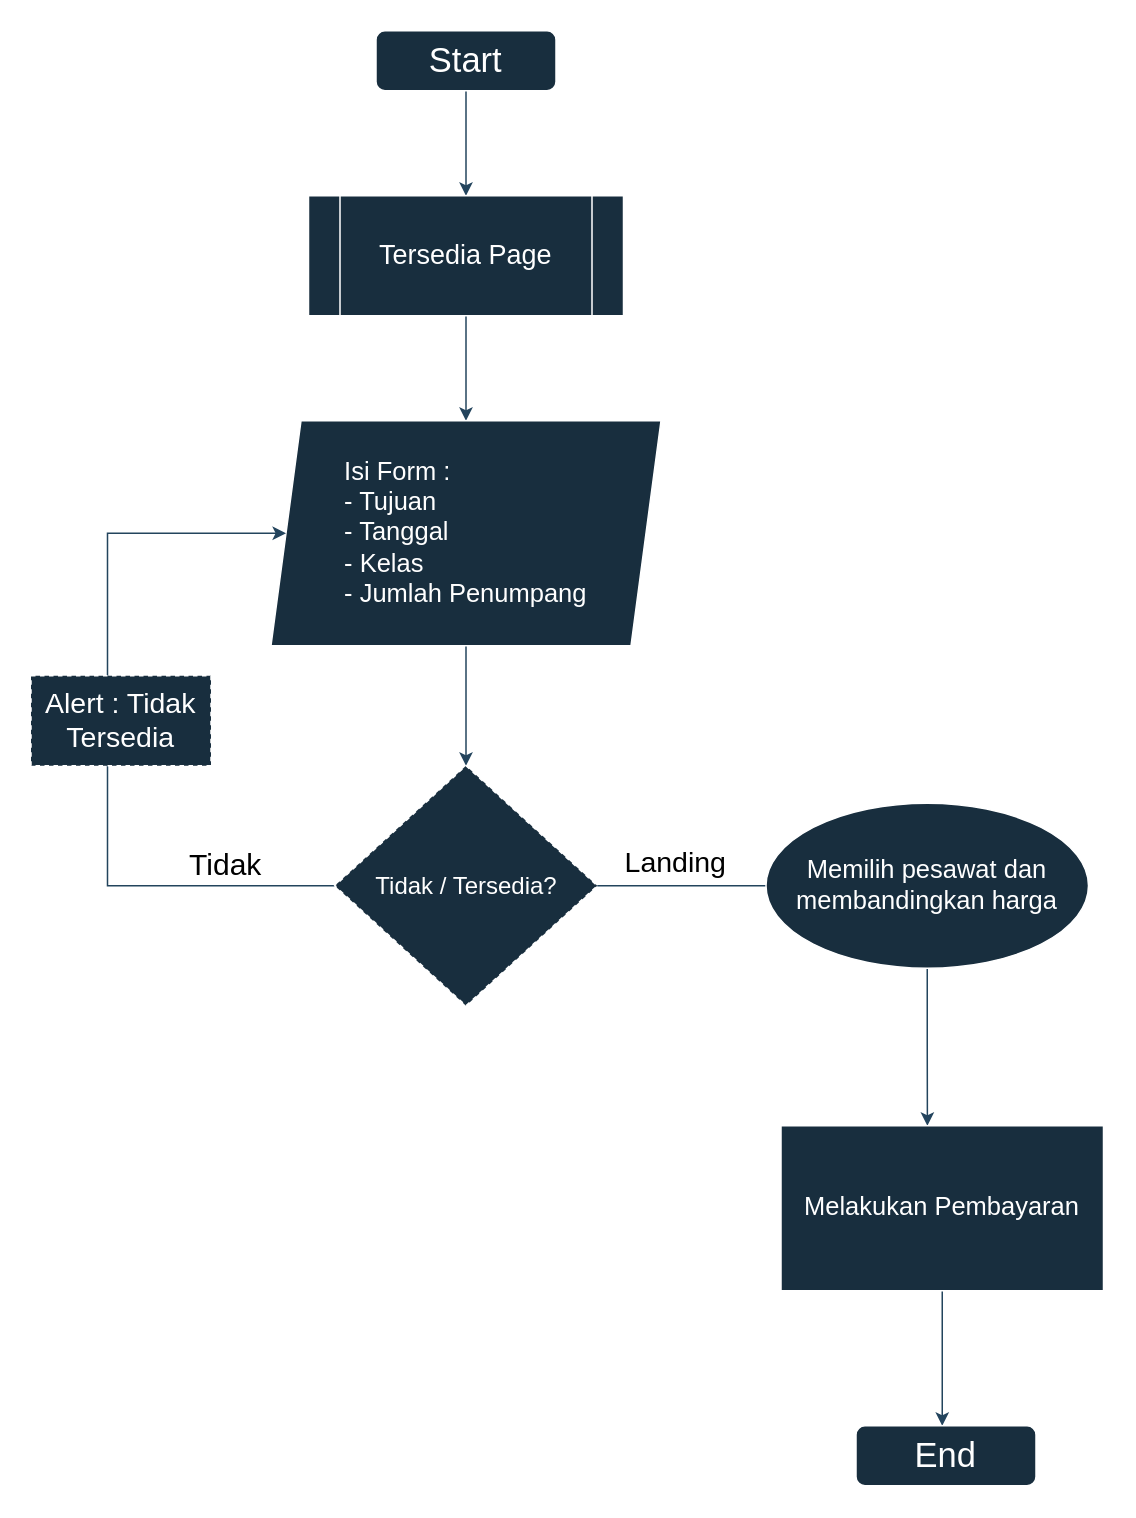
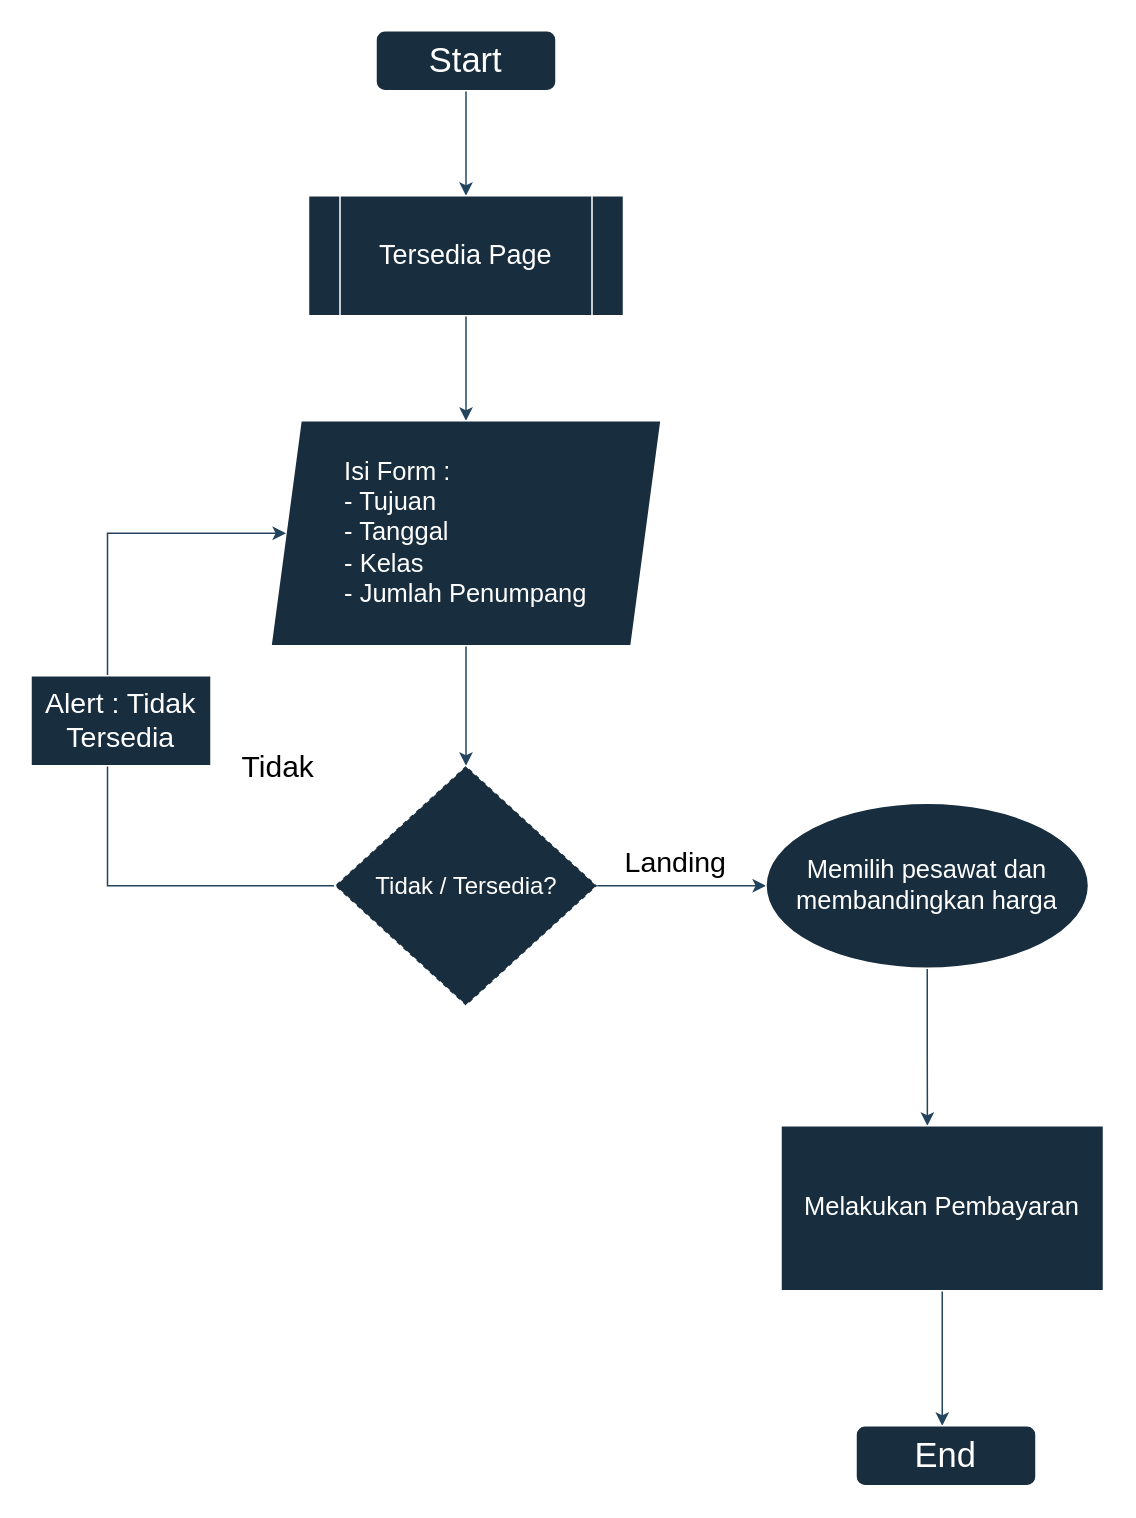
(121, 721) -> (121, 721)
(226, 863) -> (278, 766)
(758, 886) -> (754, 886)
